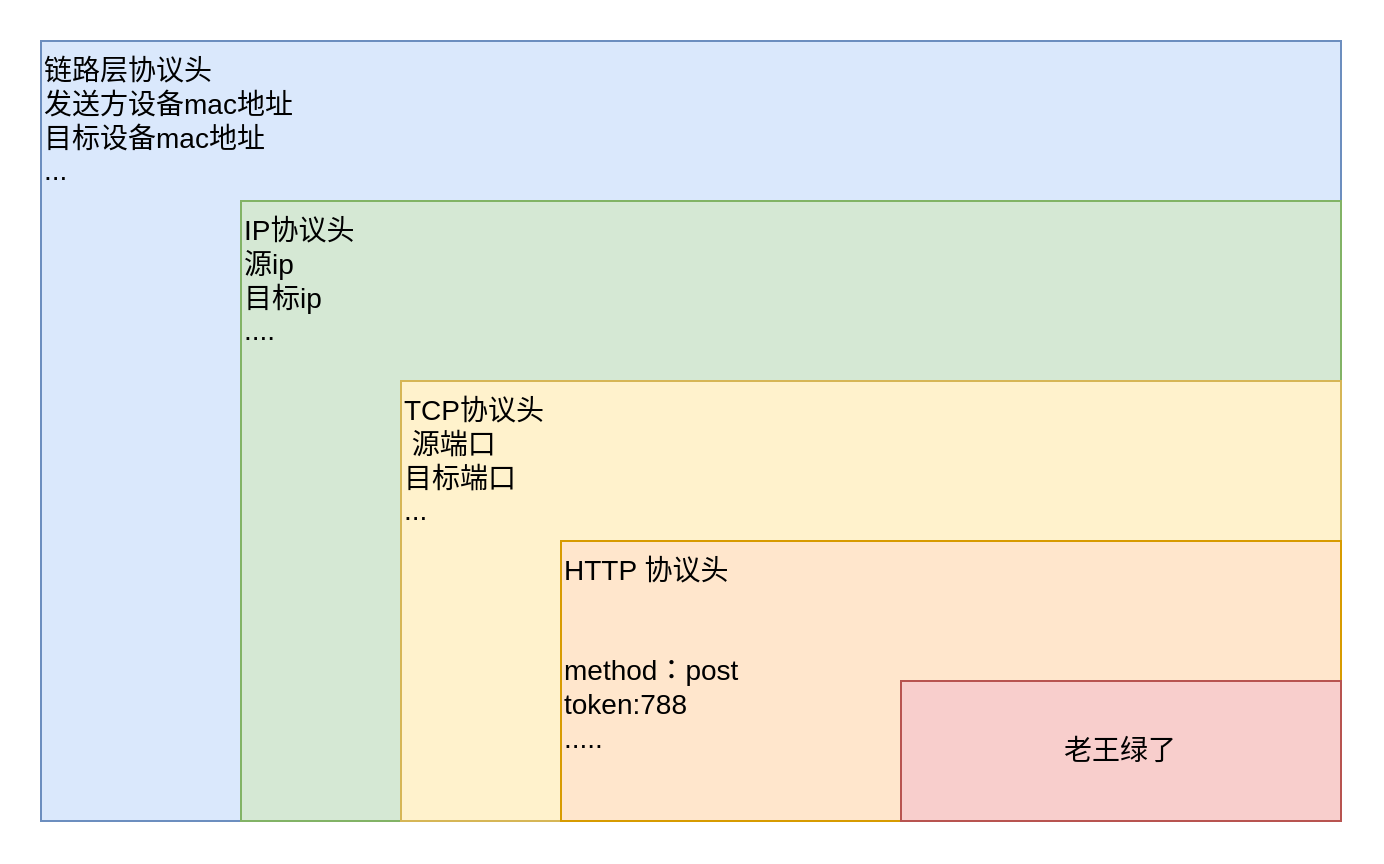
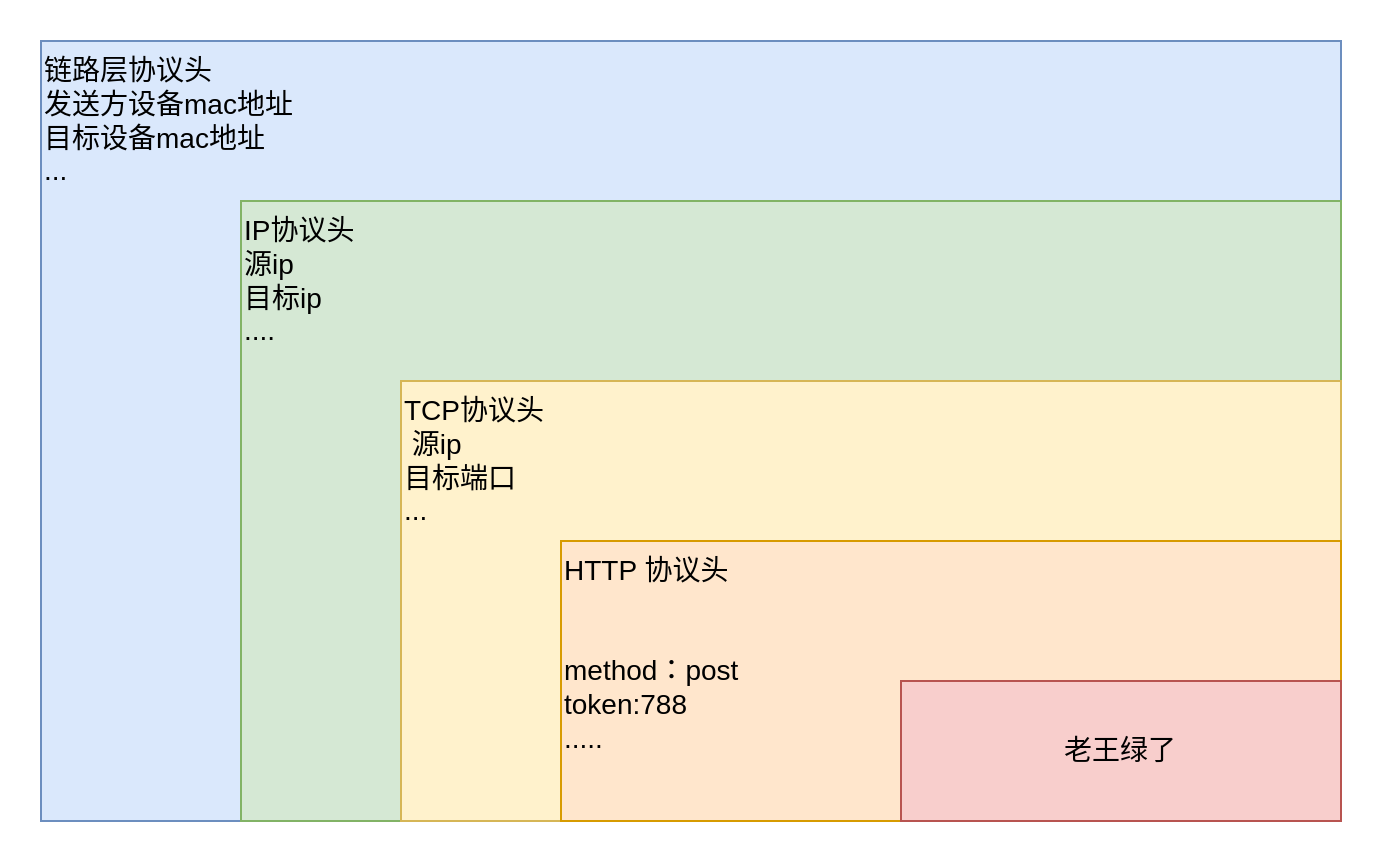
(471, 462) -> (471, 462)
